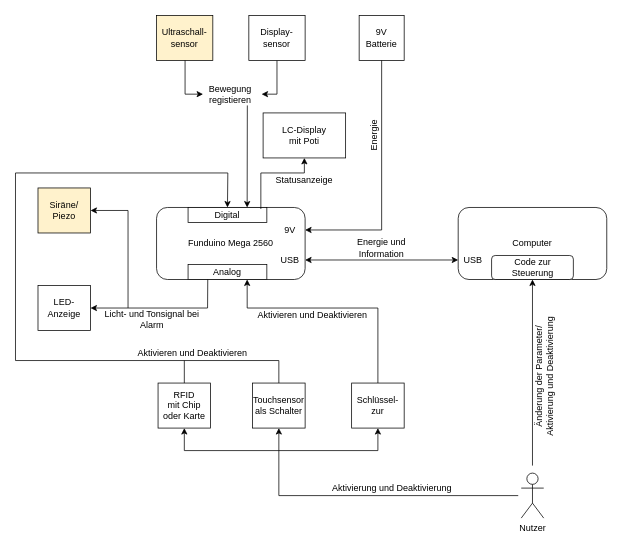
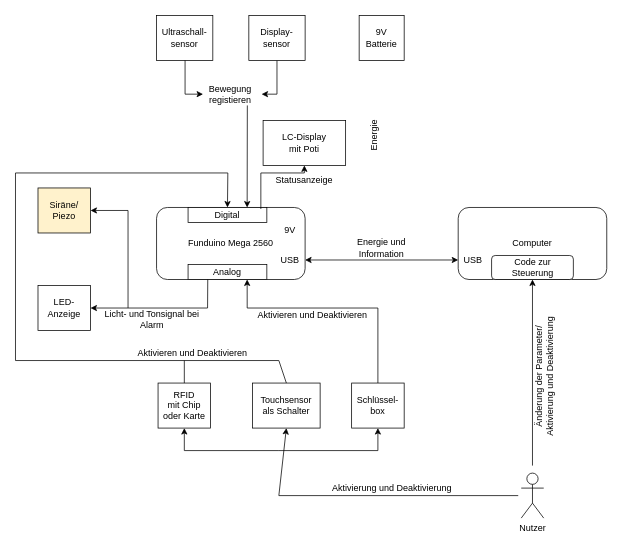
(185, 38) -> (185, 38)
(304, 135) -> (304, 143)
(381, 146) -> none
(279, 405) -> (286, 405)
(378, 405) -> (378, 405)
